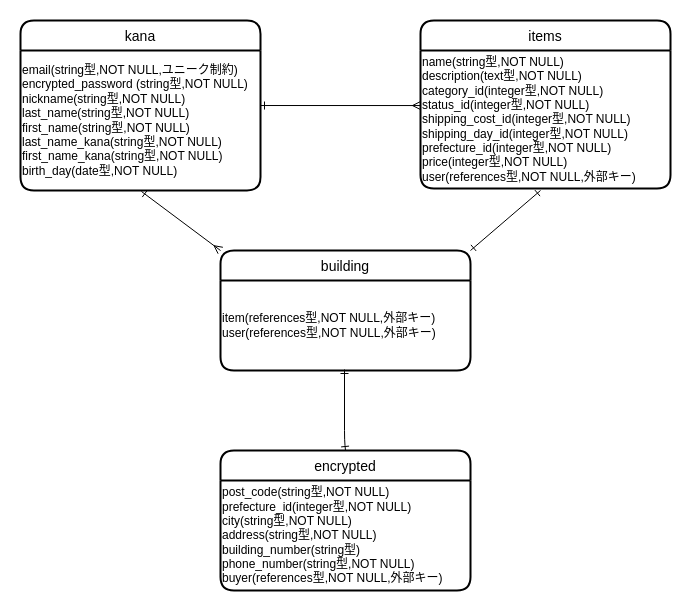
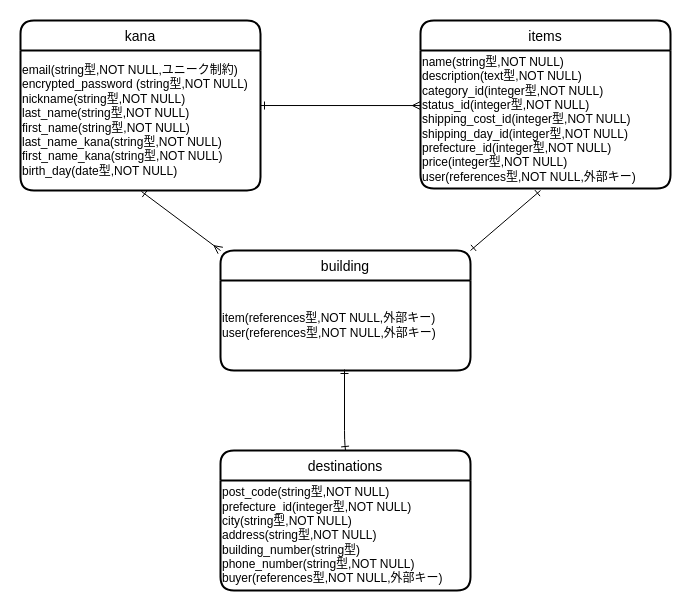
(345, 466) -> (345, 466)
